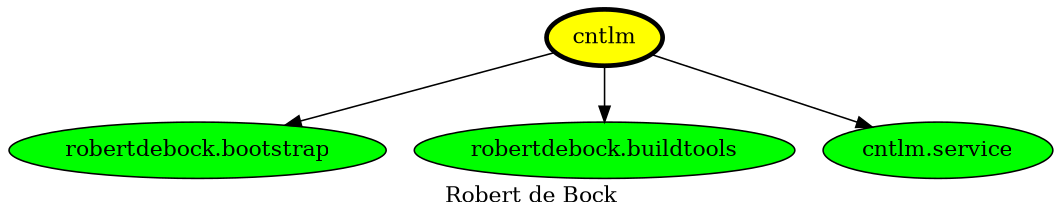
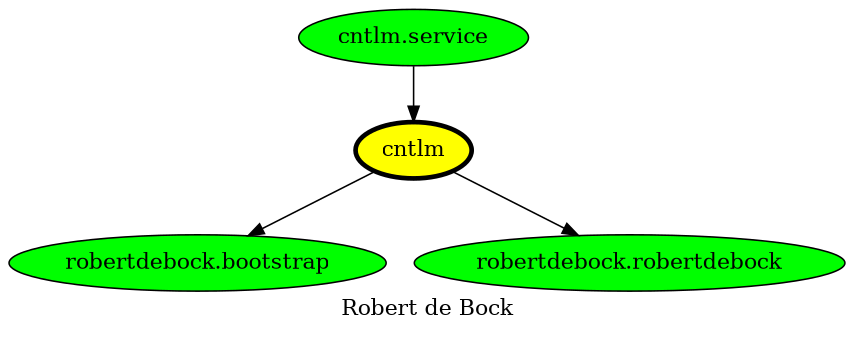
(754, 88) -> (414, 86)
(605, 150) -> (630, 263)
